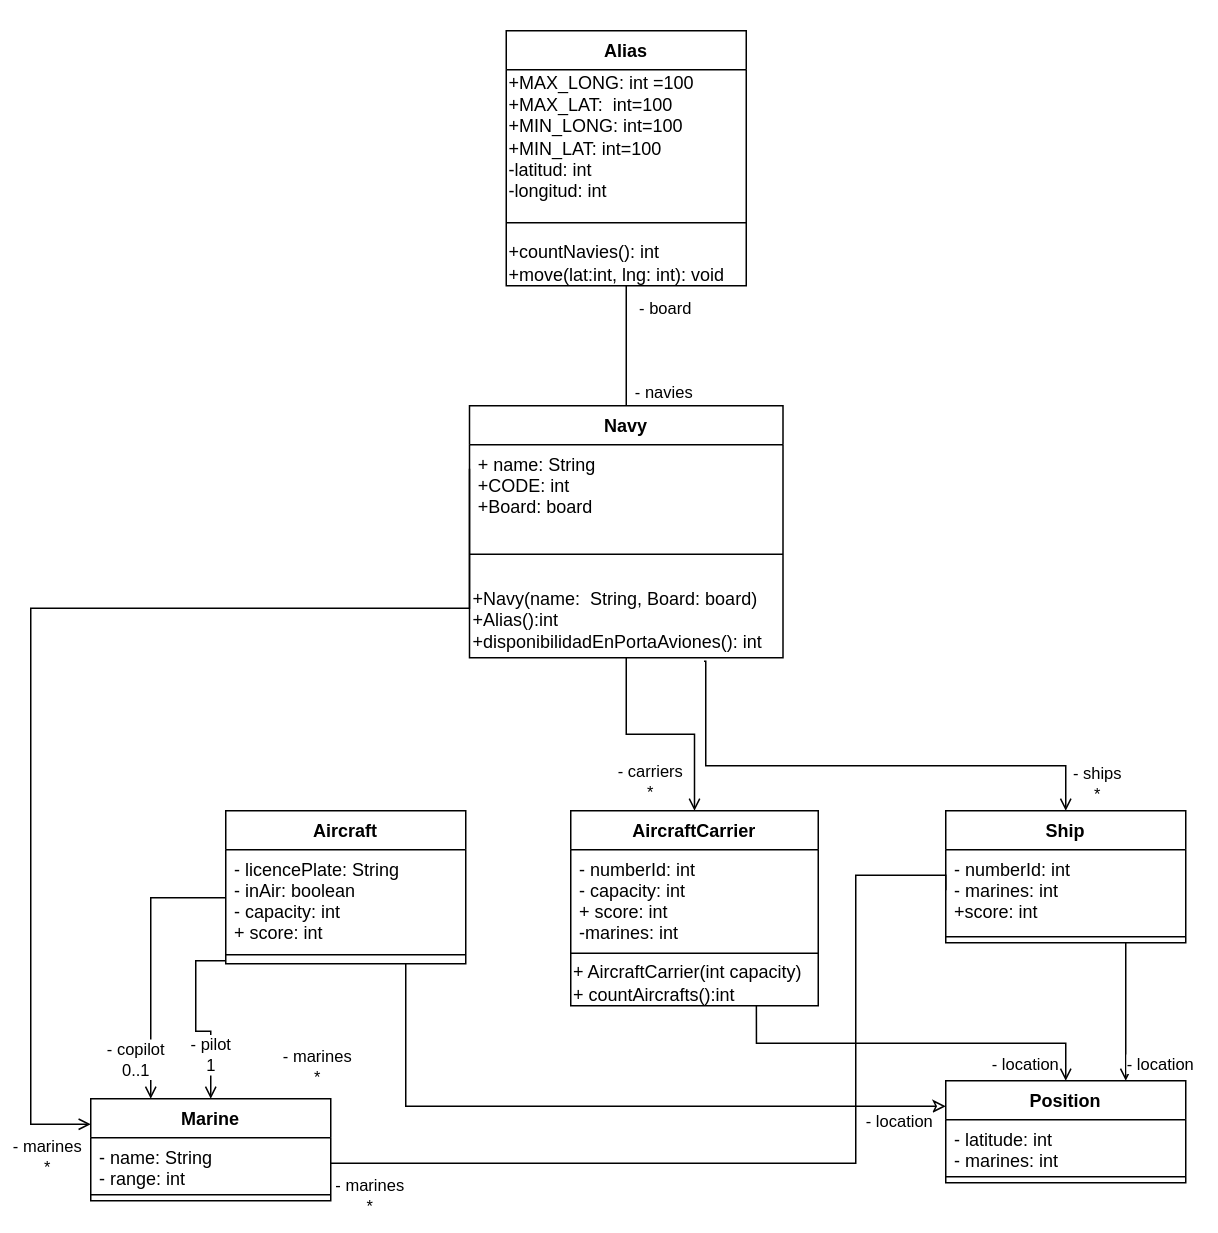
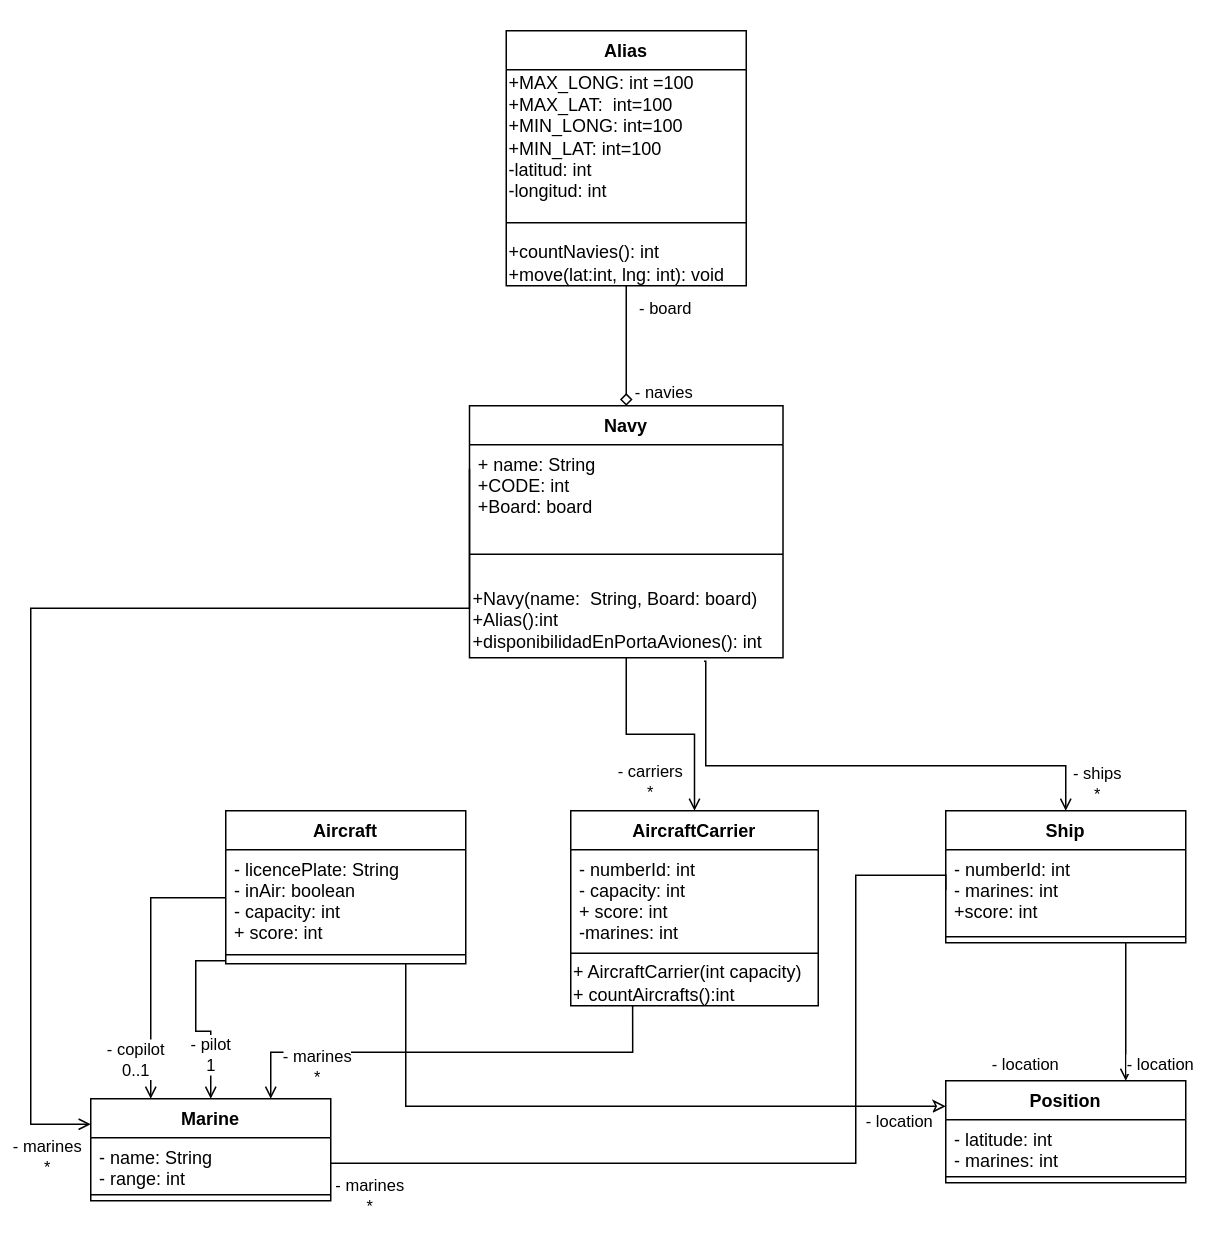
(626, 399) -> (626, 393)
(911, 1043) -> none
none -> (513, 1052)
